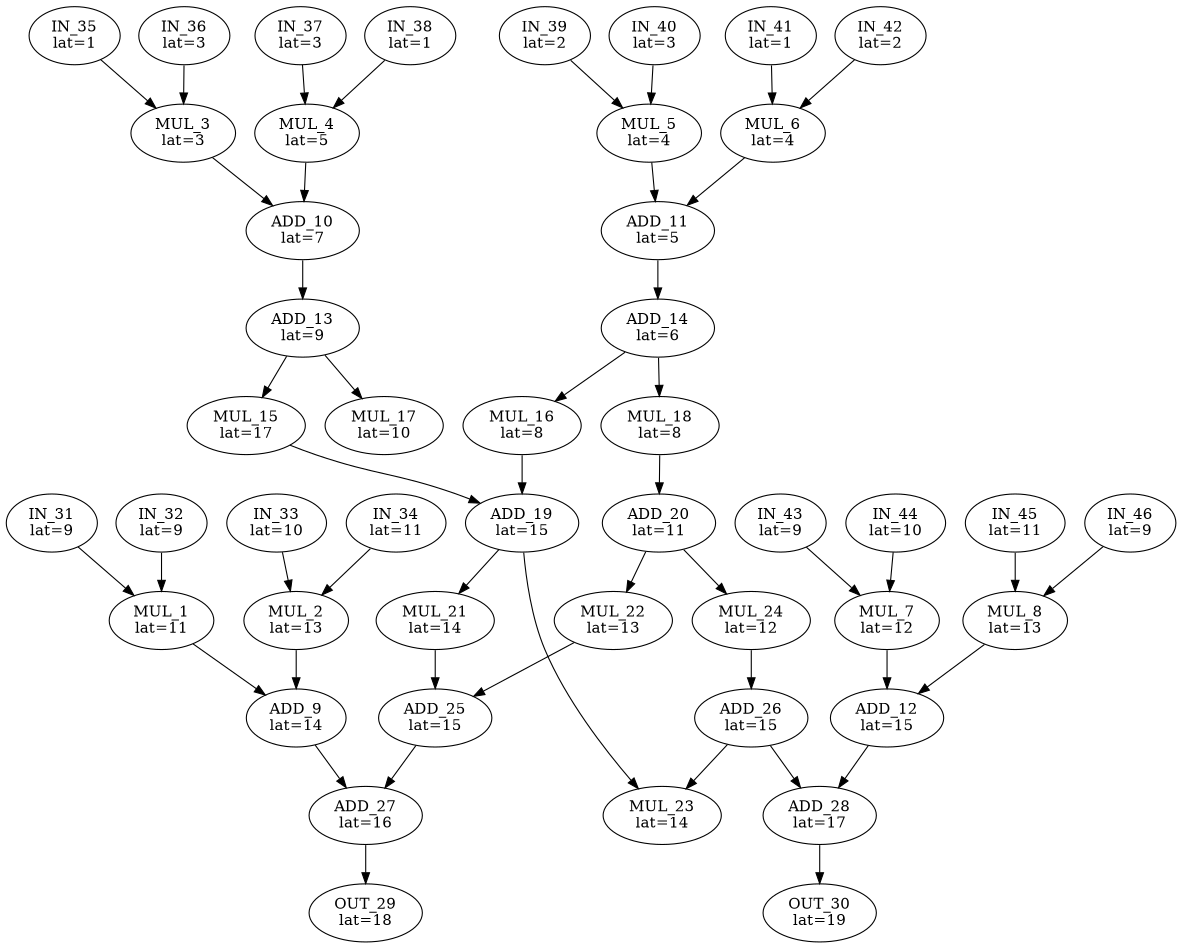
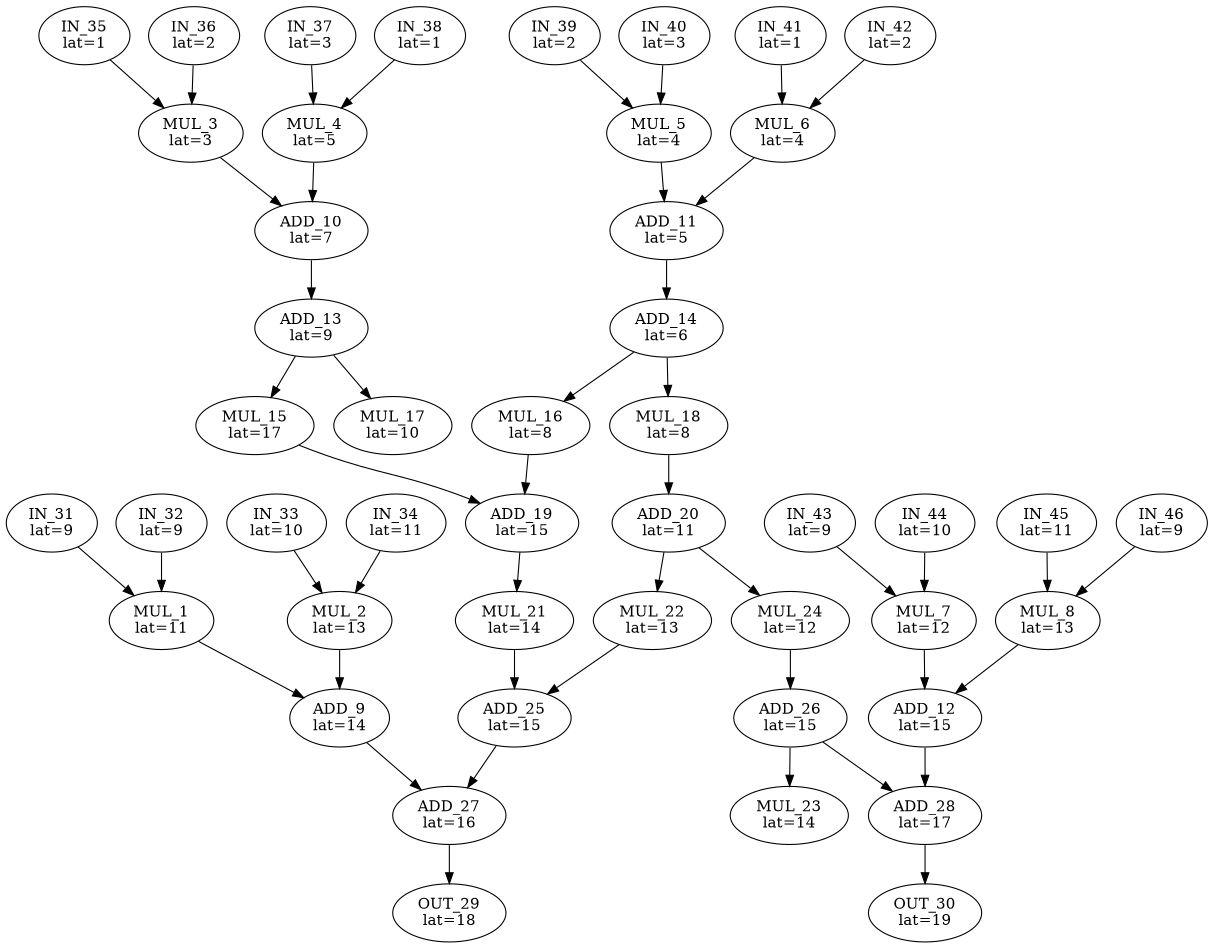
(184, 36) -> (194, 36)
(557, 675) -> none
